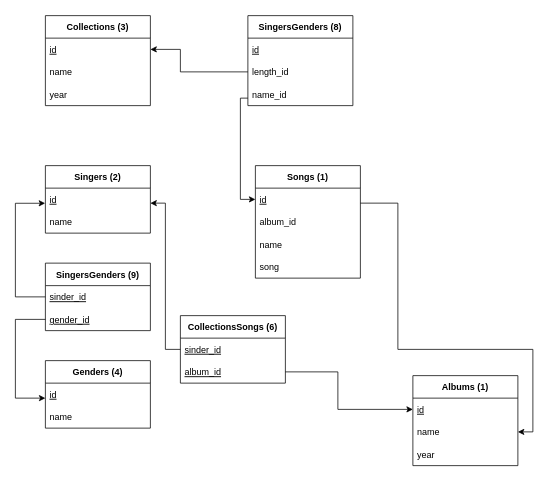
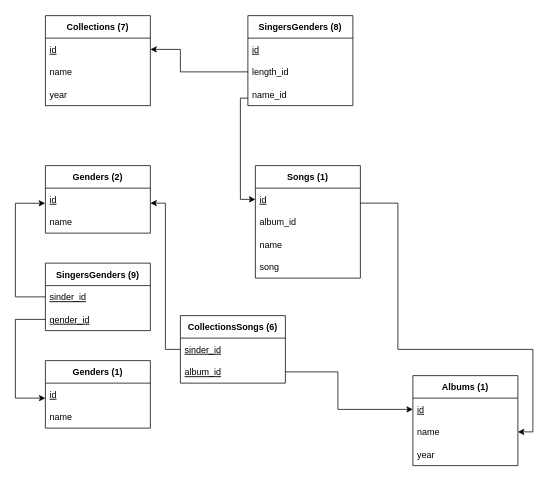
(98, 27) -> (98, 27)
(98, 177) -> (98, 177)
(98, 372) -> (98, 372)
